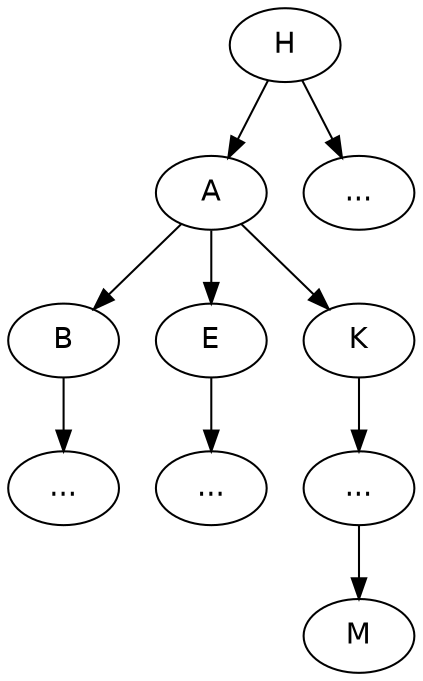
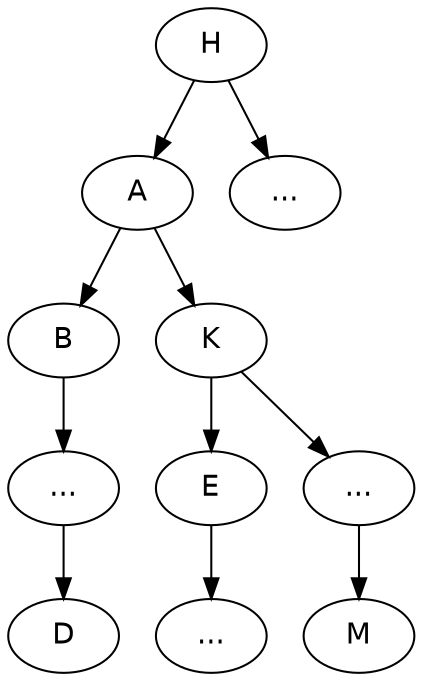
(211, 257) -> (211, 404)
none -> (64, 636)
